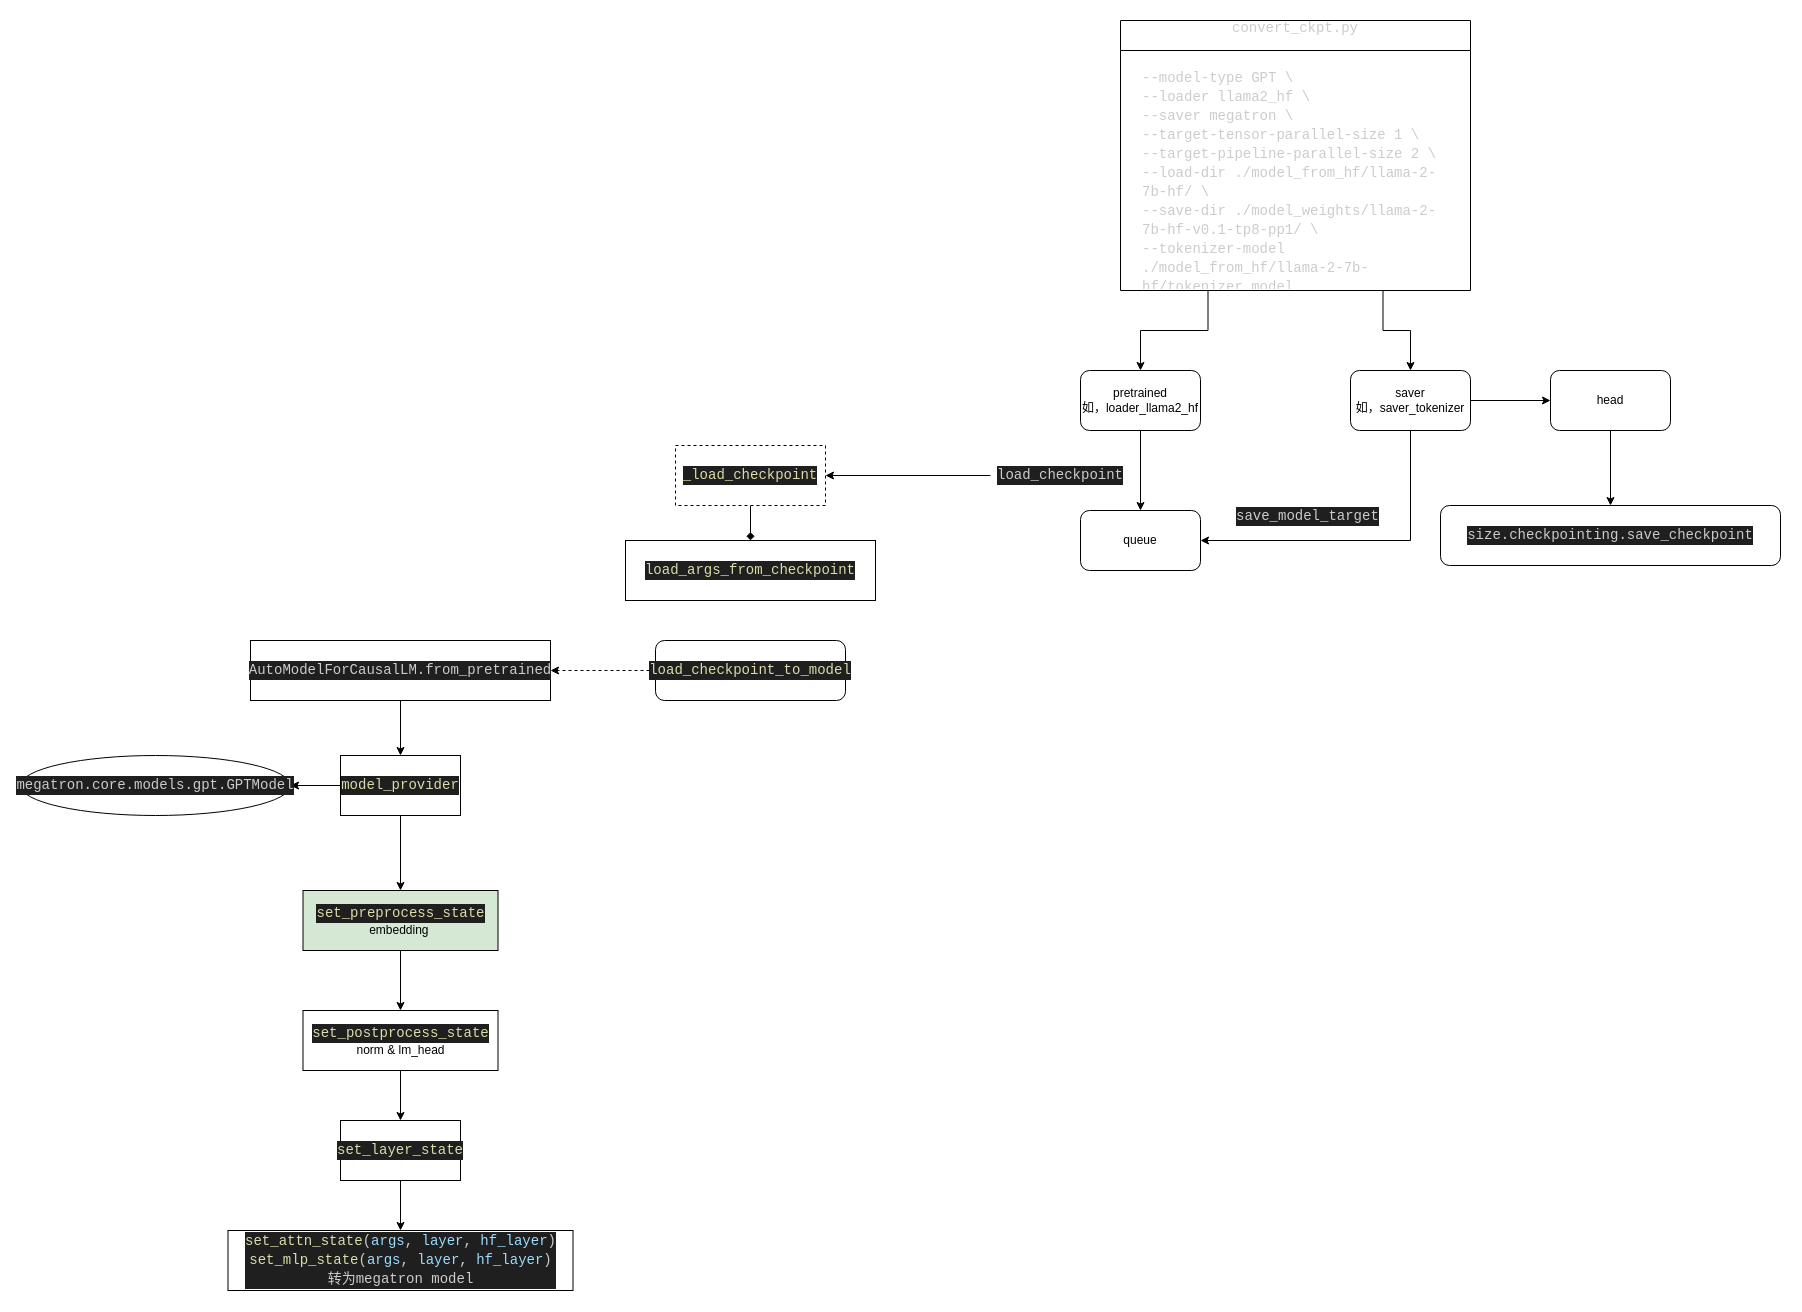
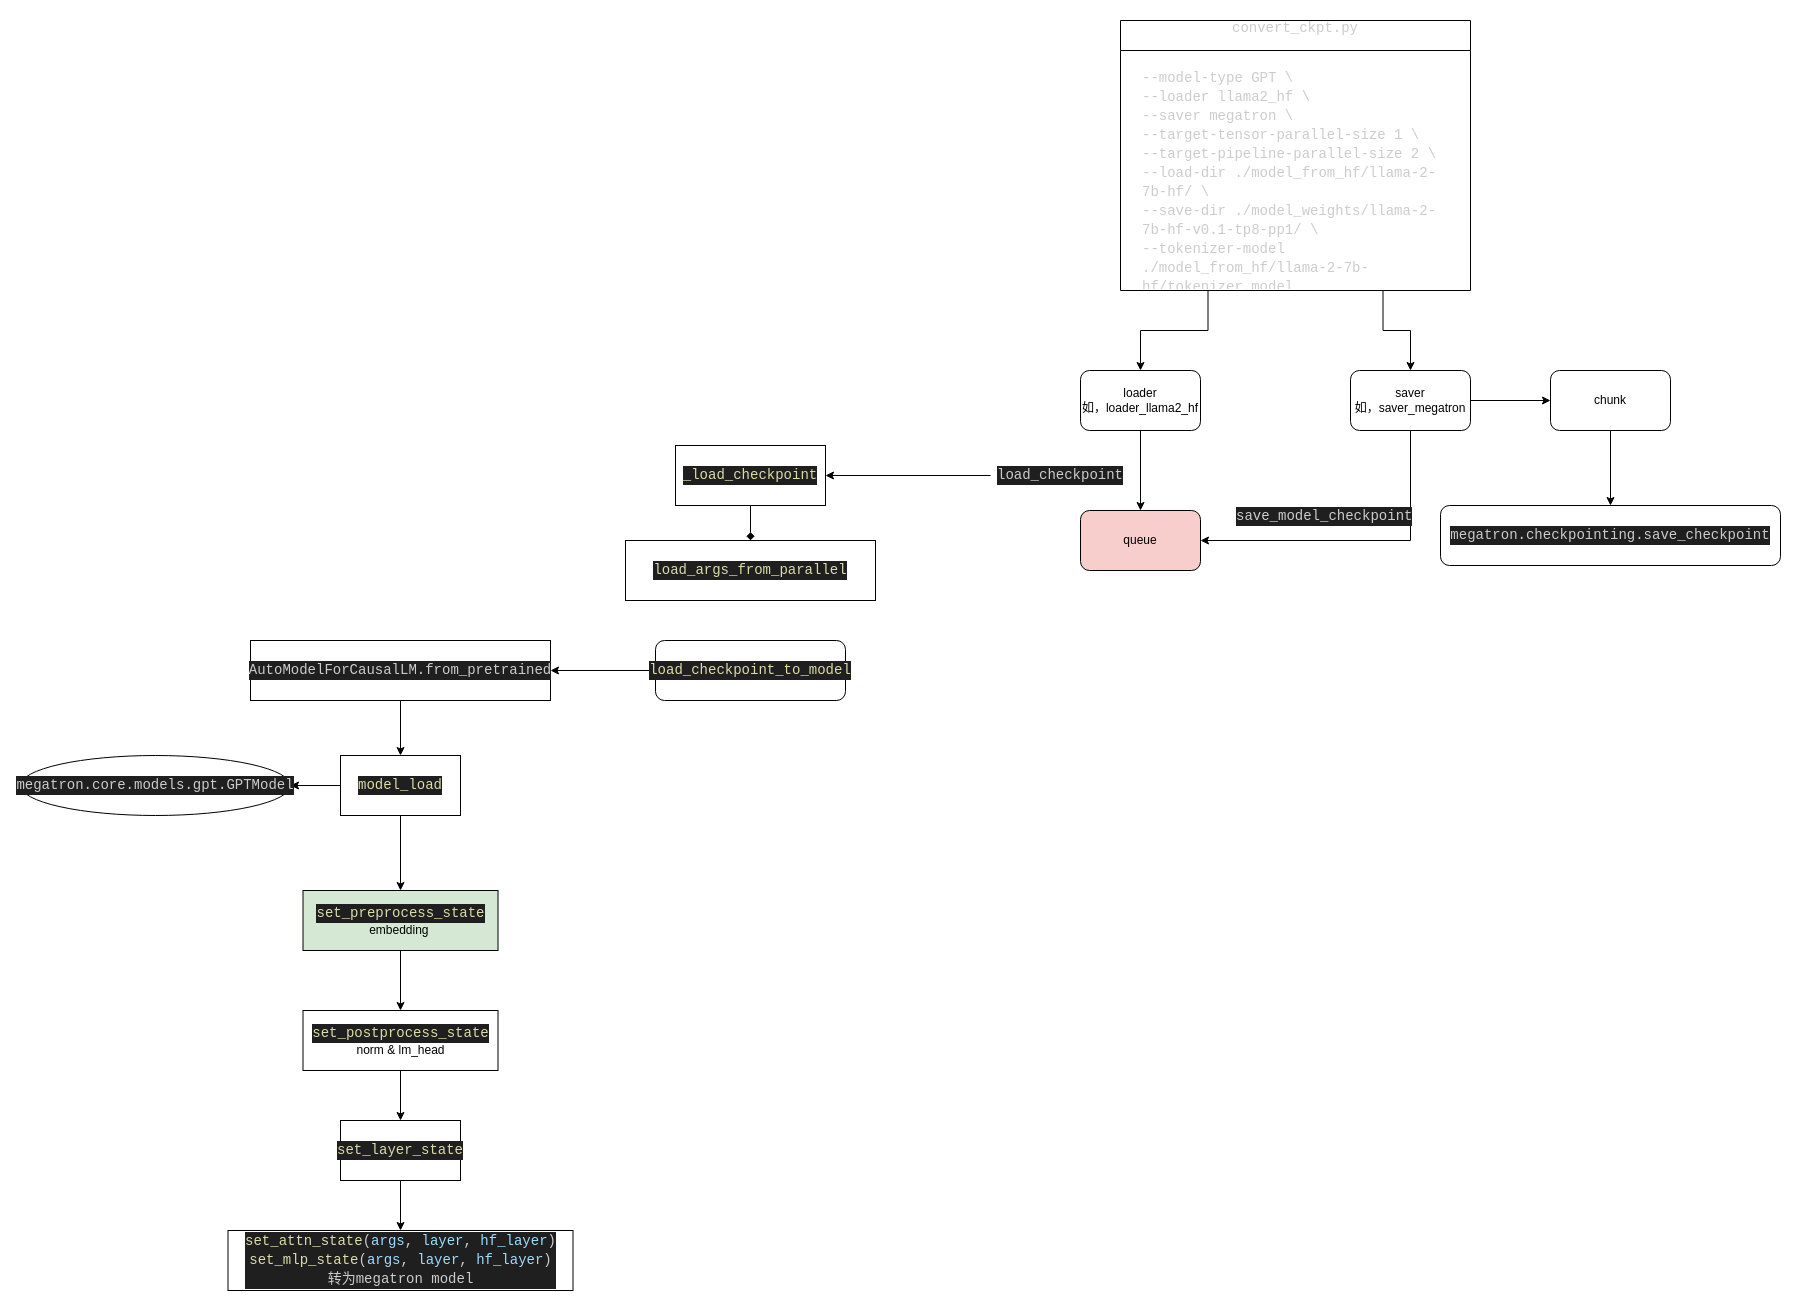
(1141, 401) -> (1141, 401)
(1411, 401) -> (1411, 401)
(1611, 401) -> (1611, 401)
(751, 476) -> (751, 476)
(1292, 515) -> (1304, 515)
(1611, 536) -> (1611, 536)
(1141, 541) -> (1141, 541)
(751, 571) -> (751, 571)
(603, 671) -> (603, 671)
(401, 786) -> (401, 786)
